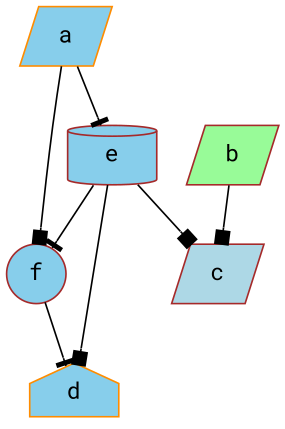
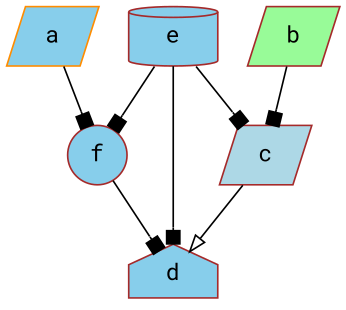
(88, 92) -> none
none -> (222, 212)
(75, 213) -> (138, 91)
(54, 330) -> (131, 209)
(74, 393) -> (173, 274)
